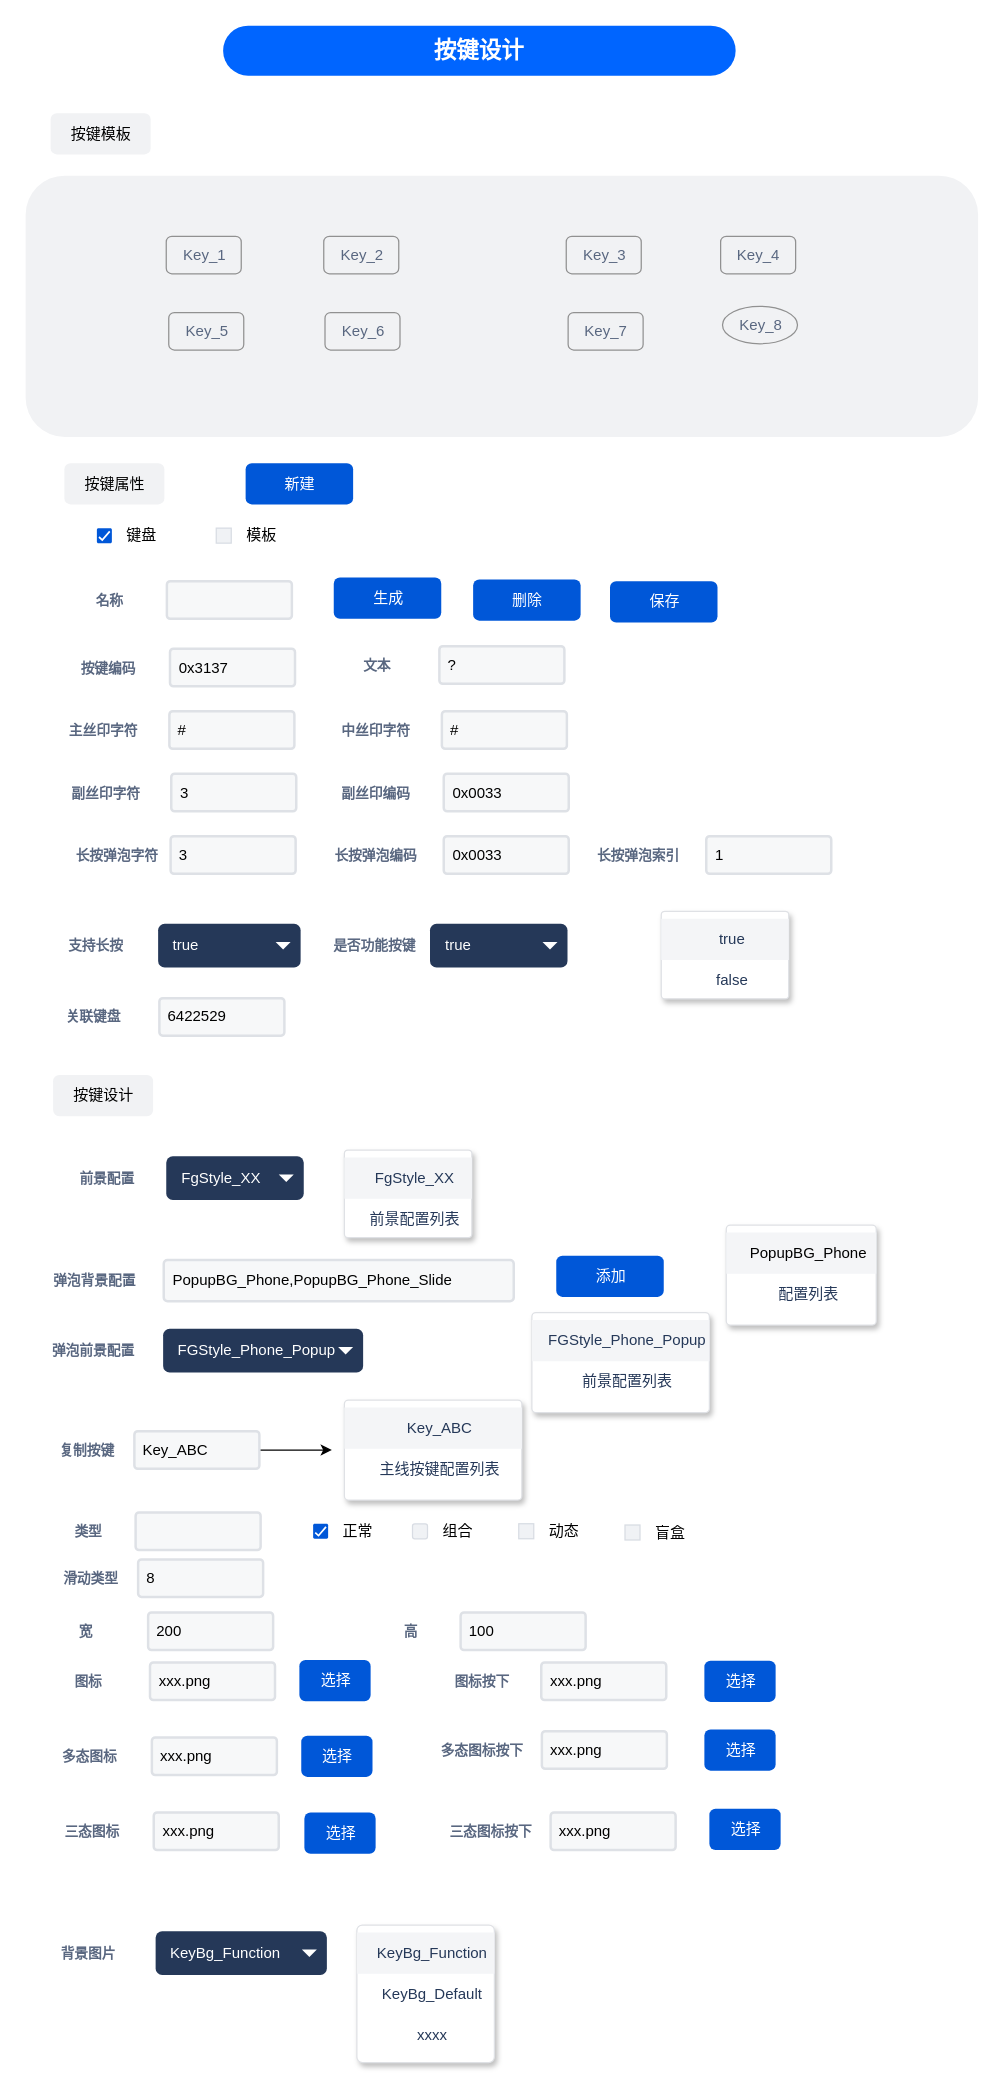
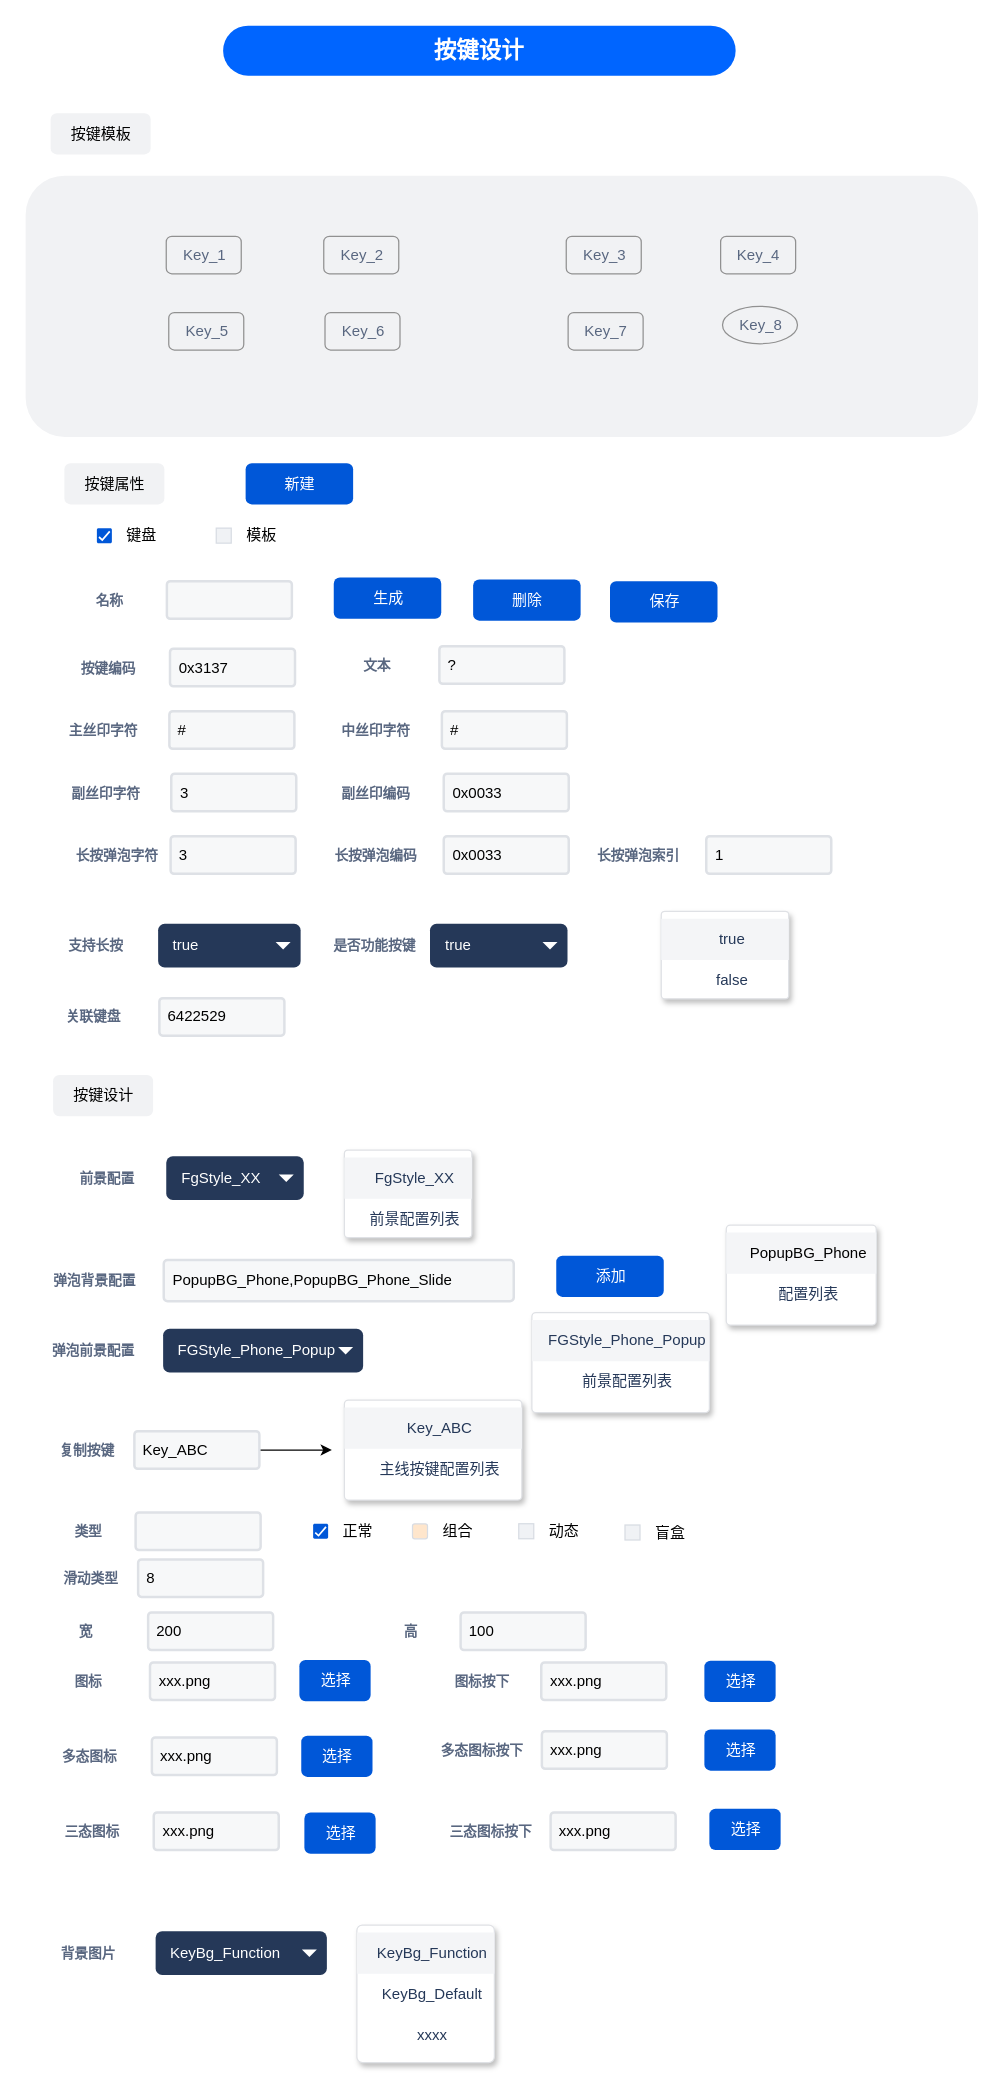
(420, 1531) -> (420, 1531)
